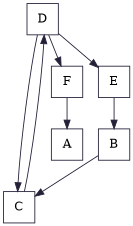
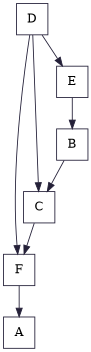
(36, 118) -> (31, 234)
